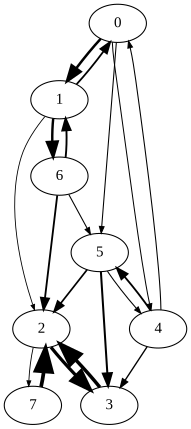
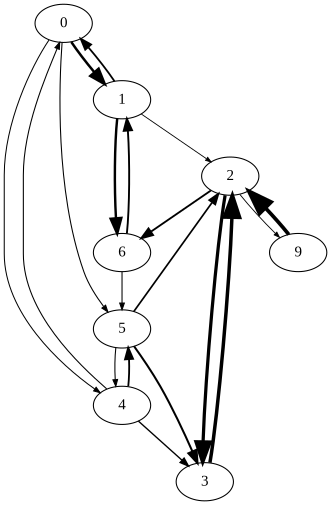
(51, 247) -> (181, 211)
(33, 405) -> (298, 253)
